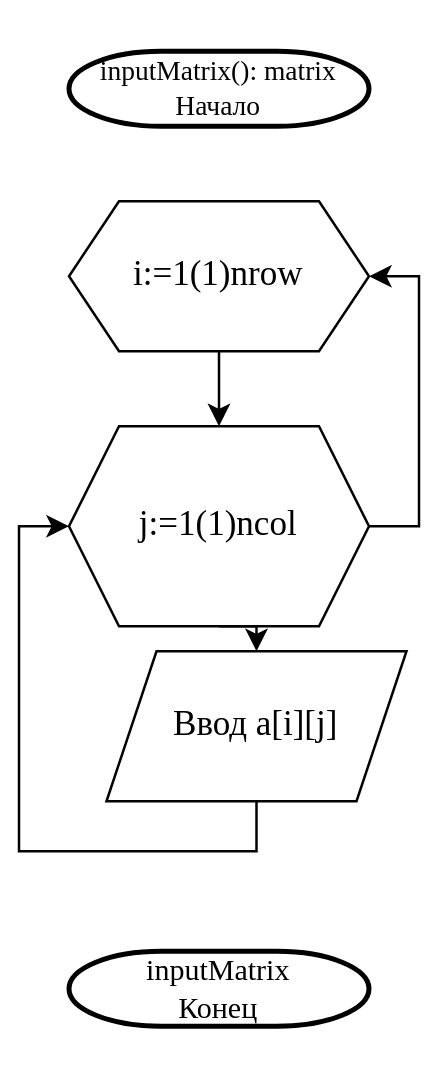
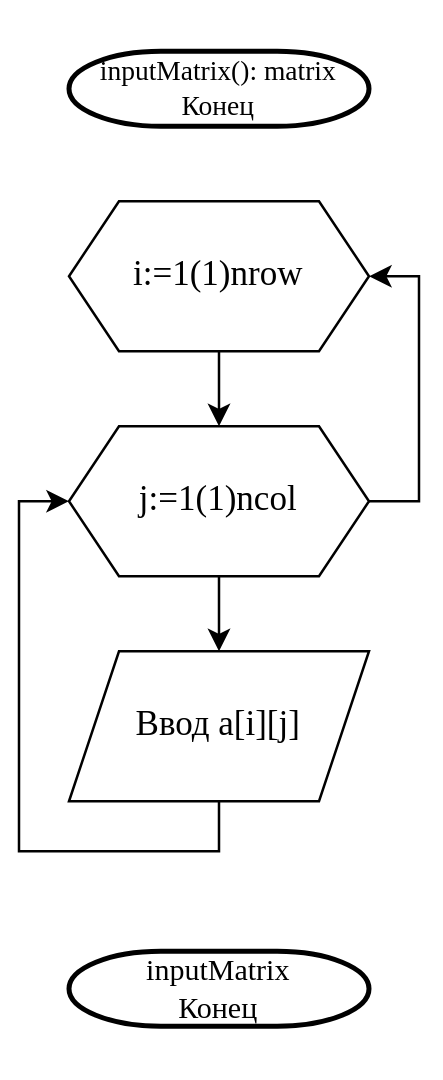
(219, 89) -> (219, 89)
(219, 526) -> (219, 501)
(256, 726) -> (219, 726)
